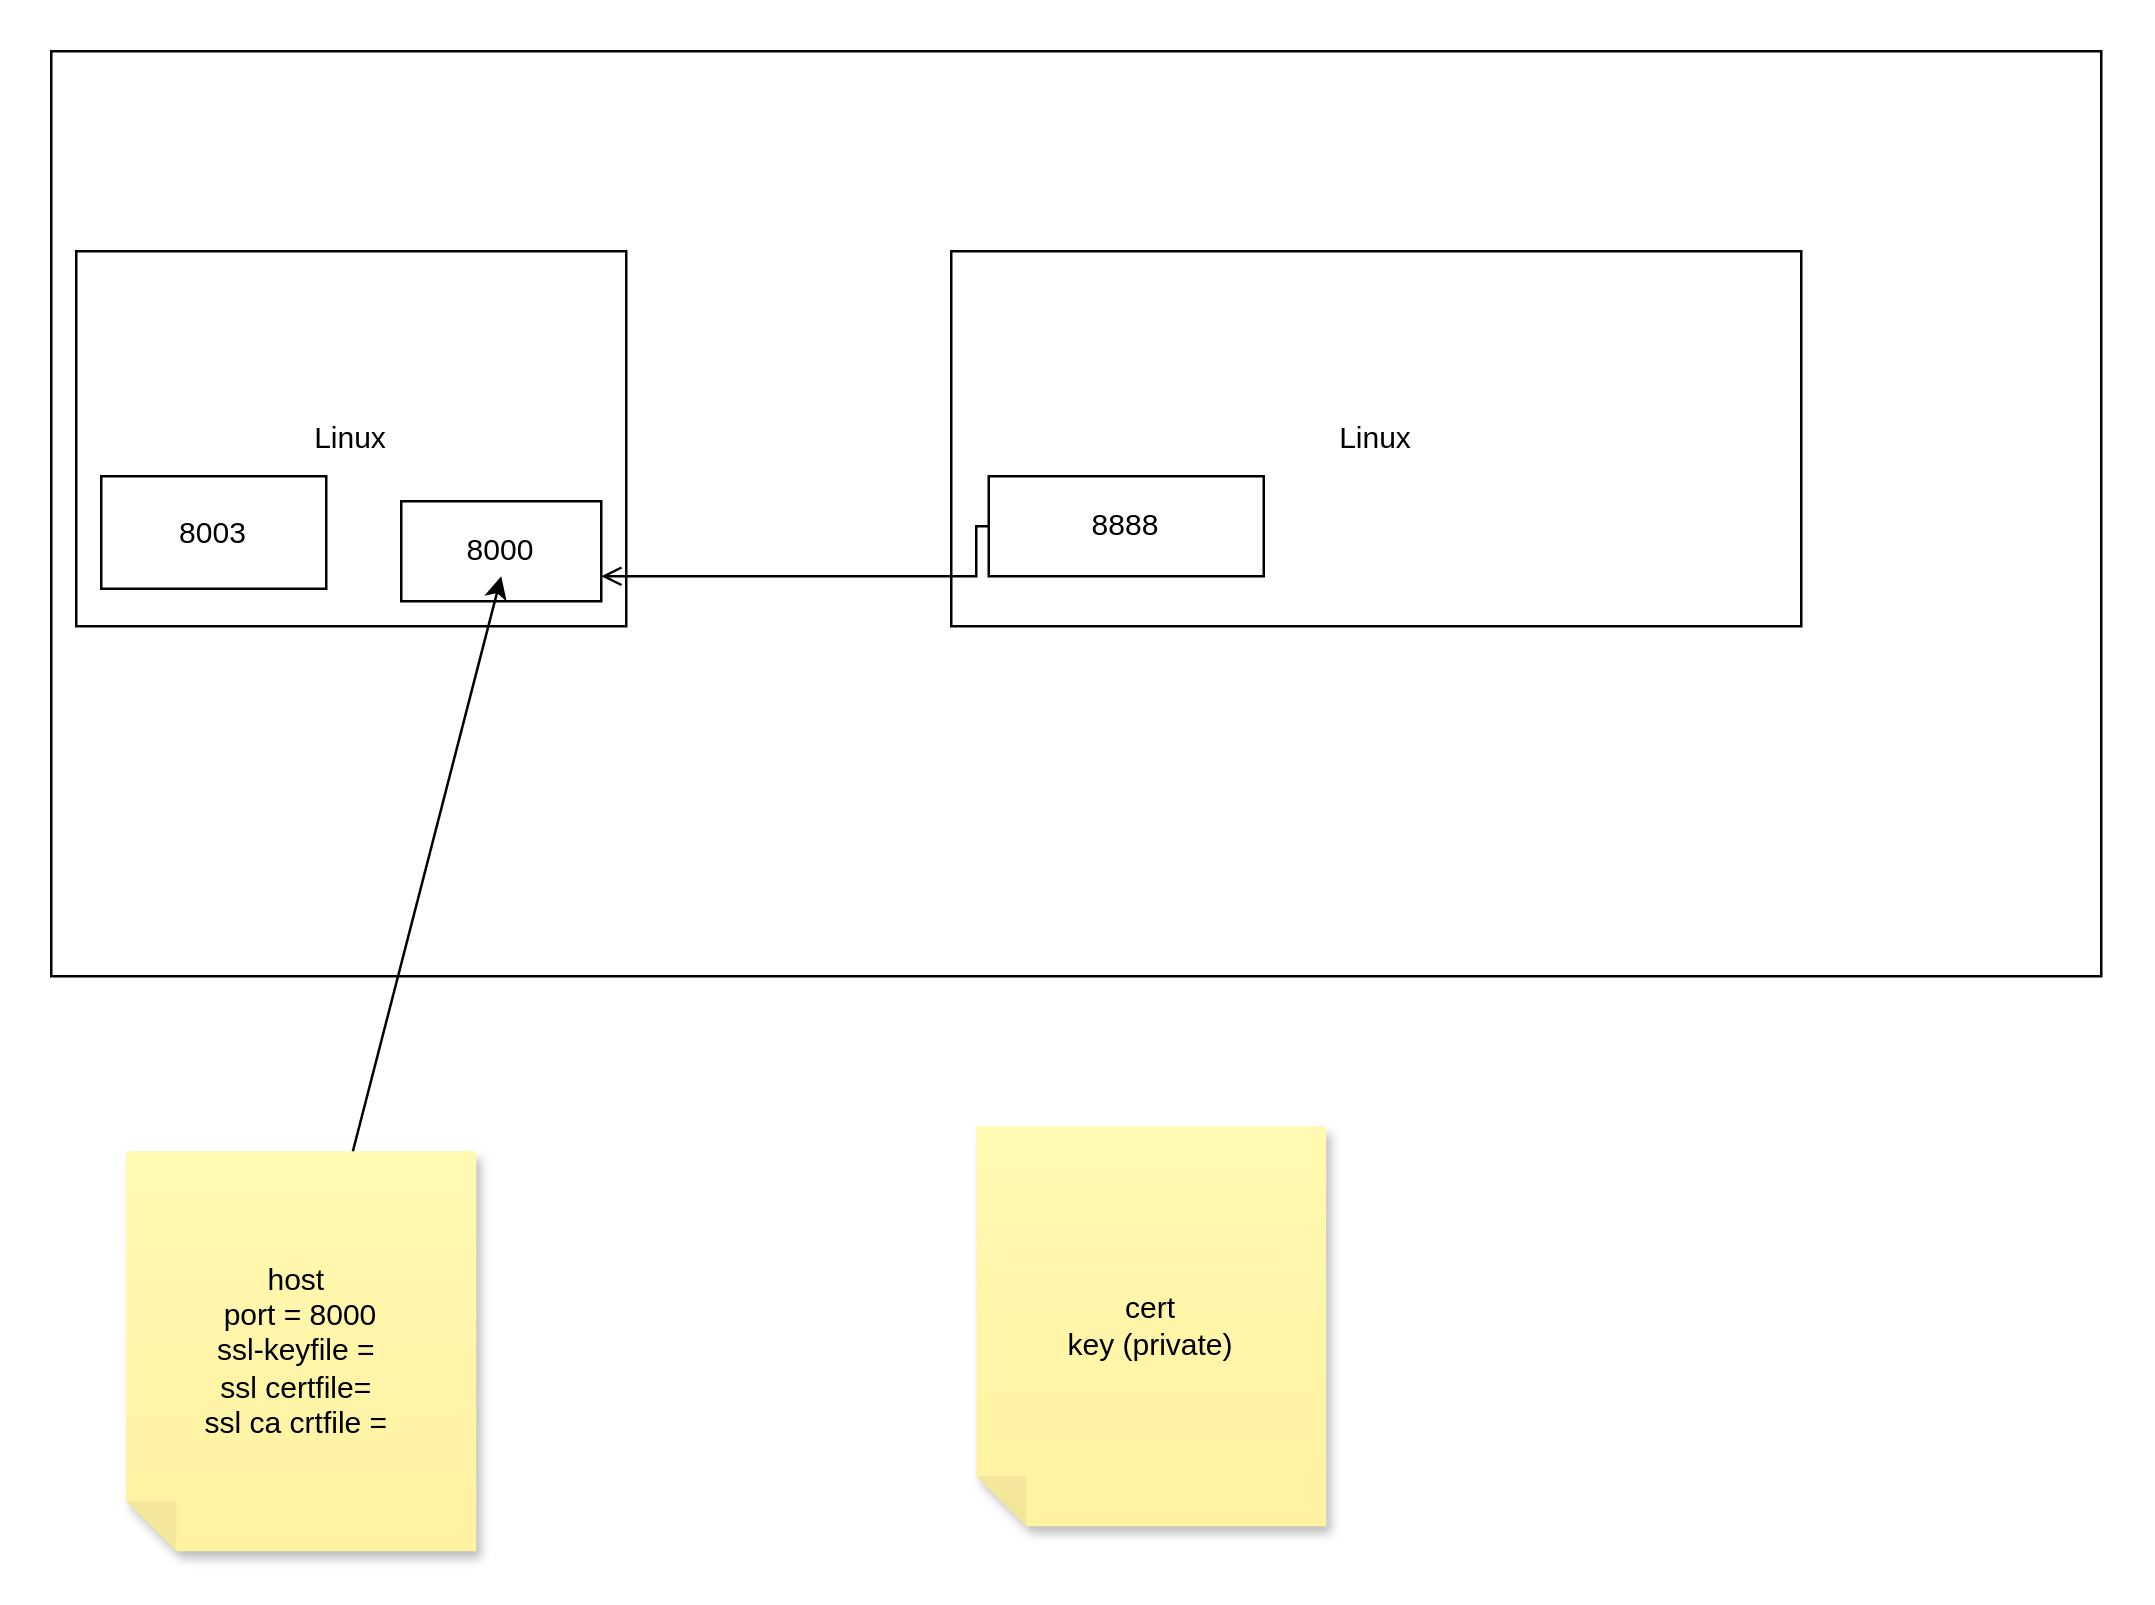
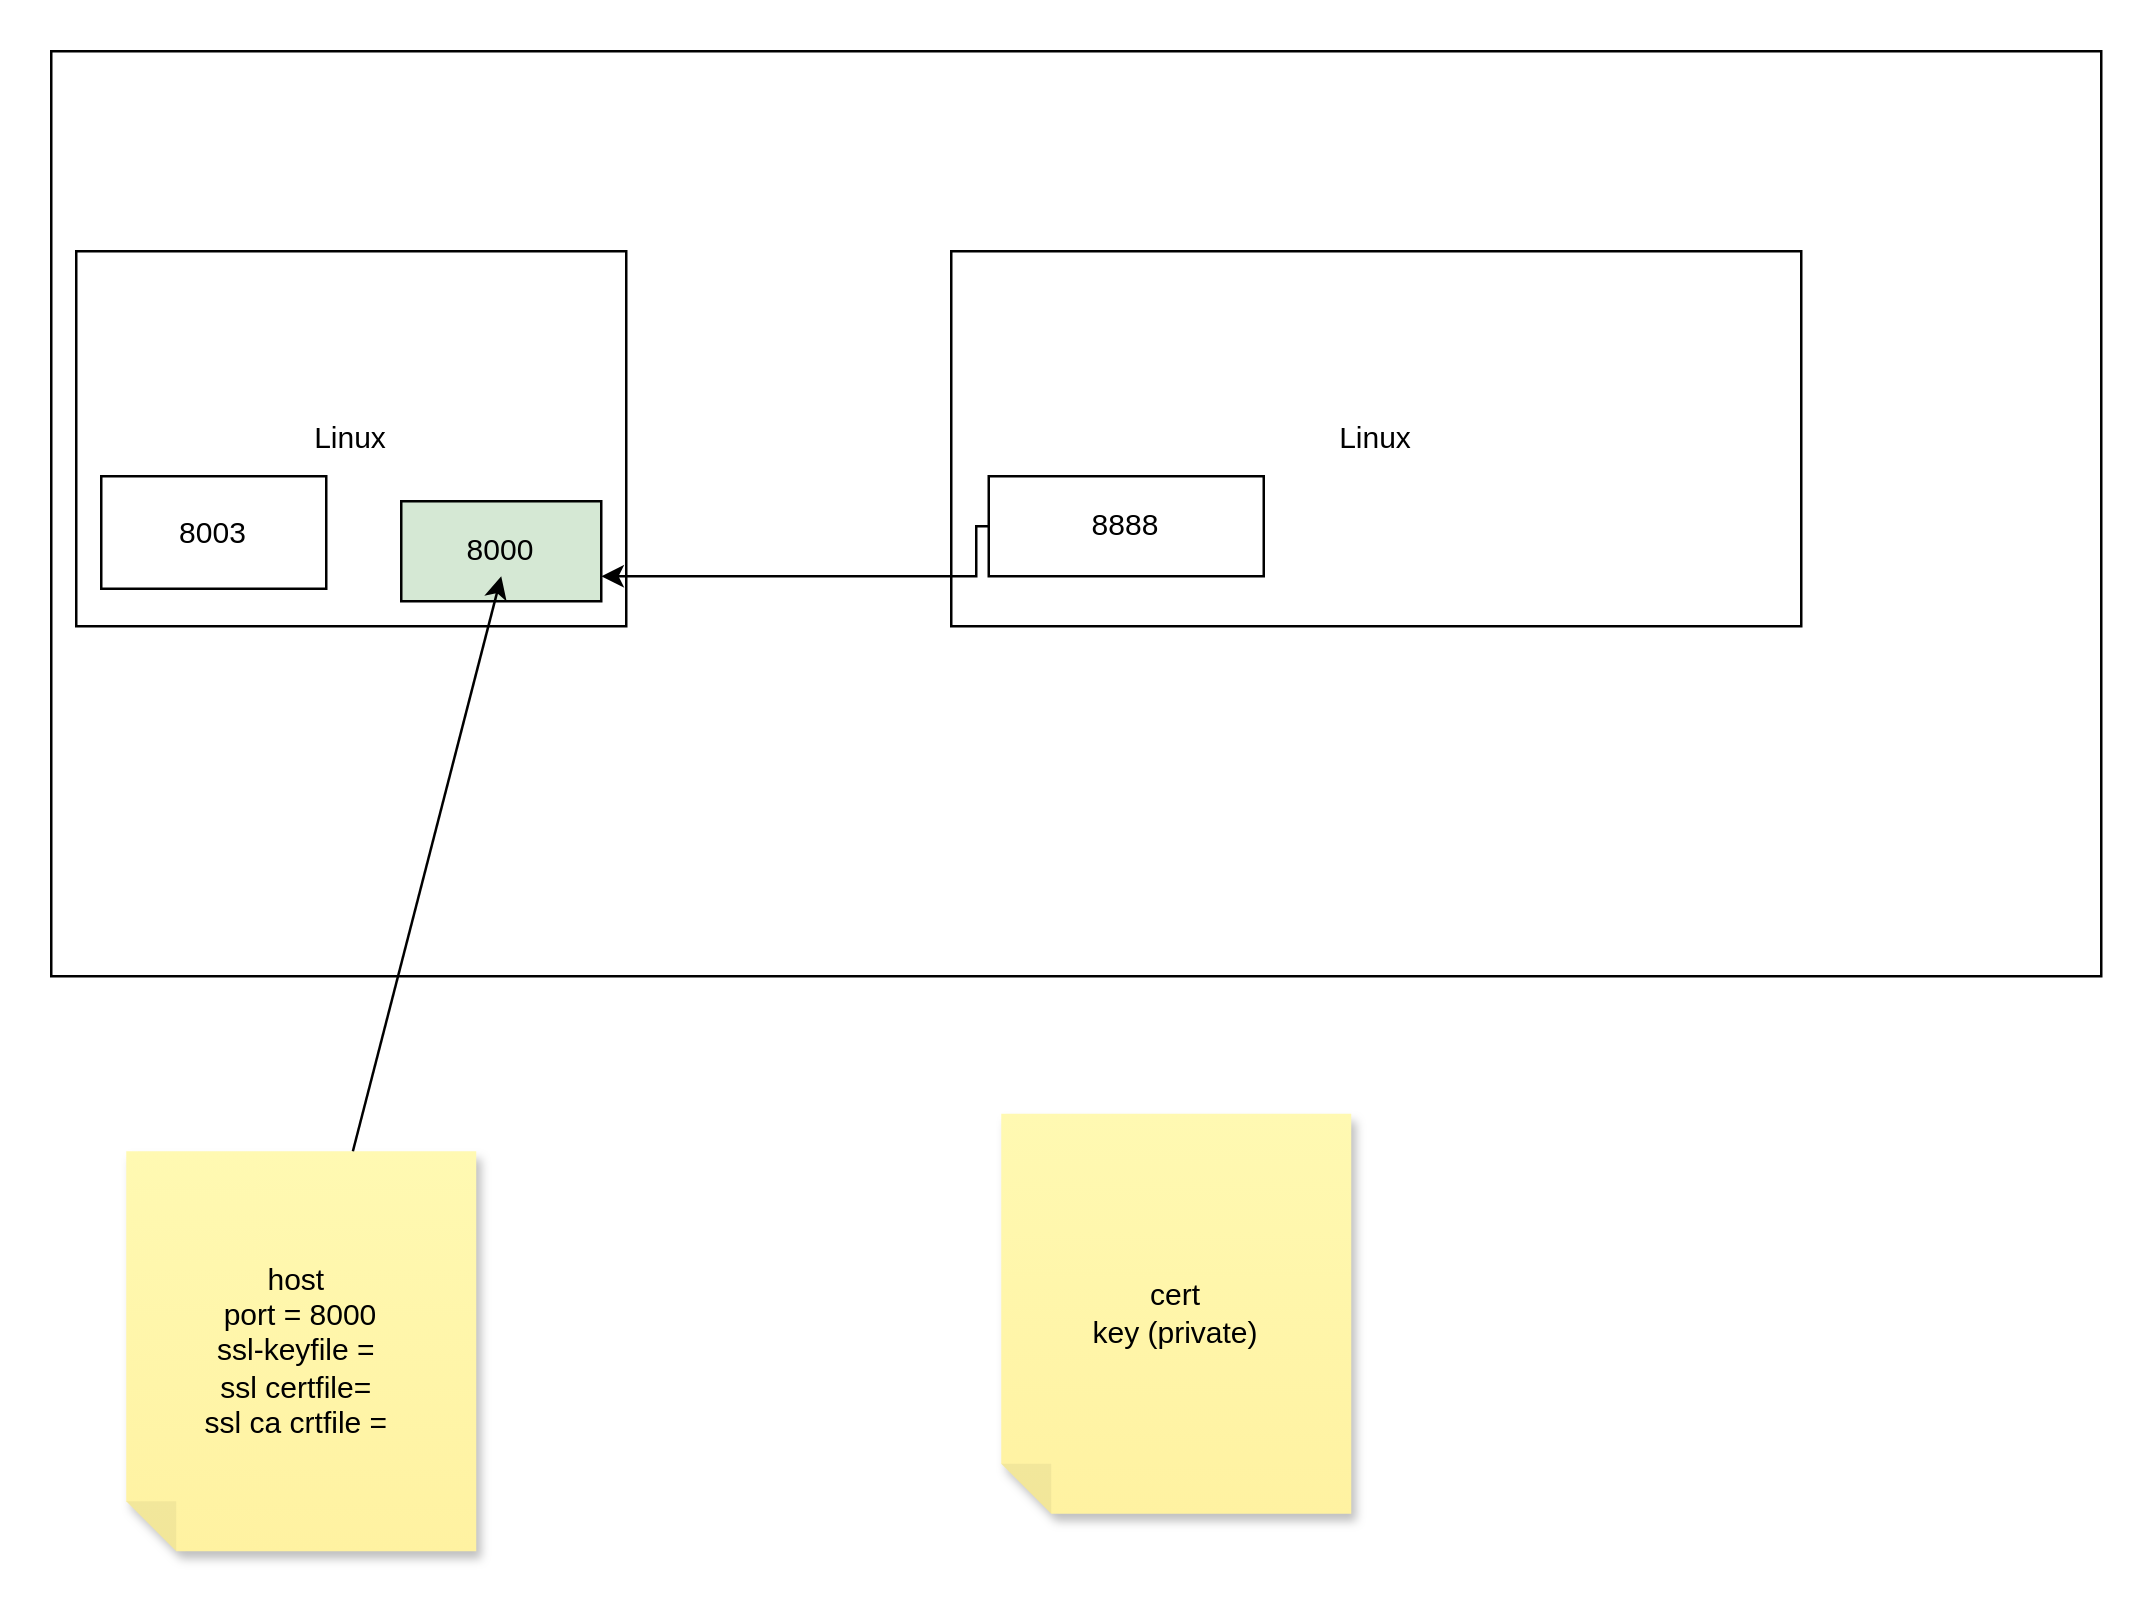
(501, 551) -> (501, 551)
(615, 576) -> (619, 576)
(1151, 1326) -> (1176, 1314)
